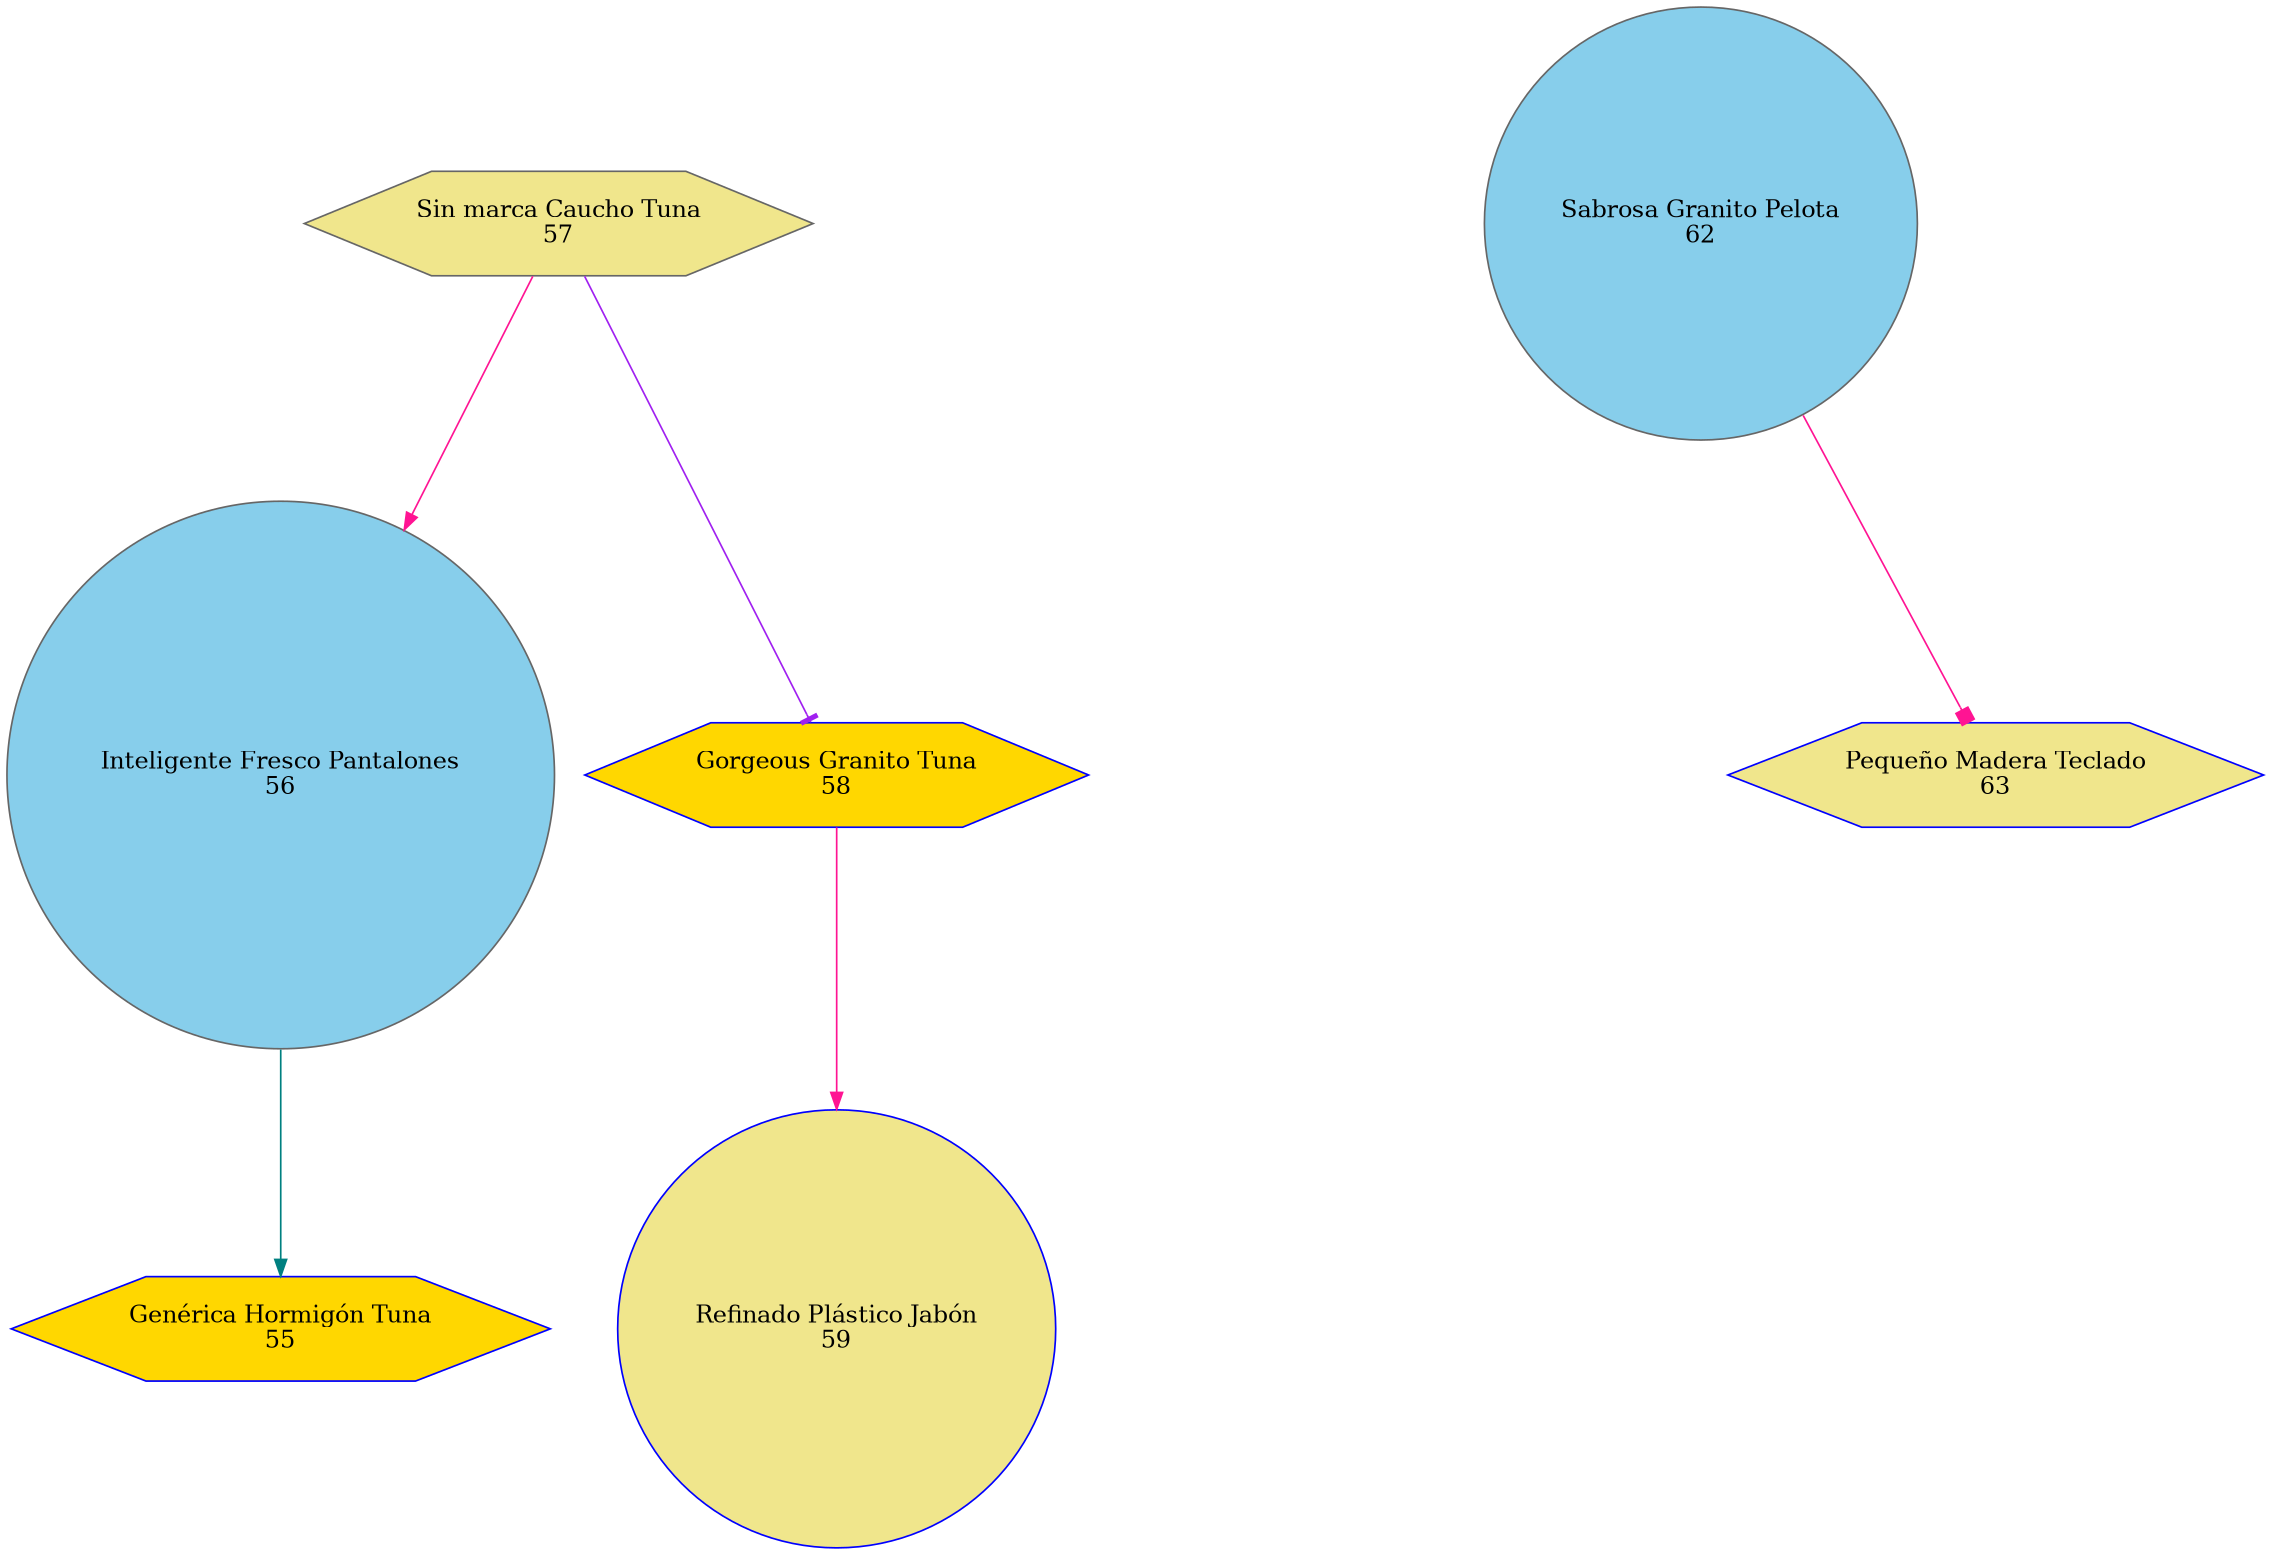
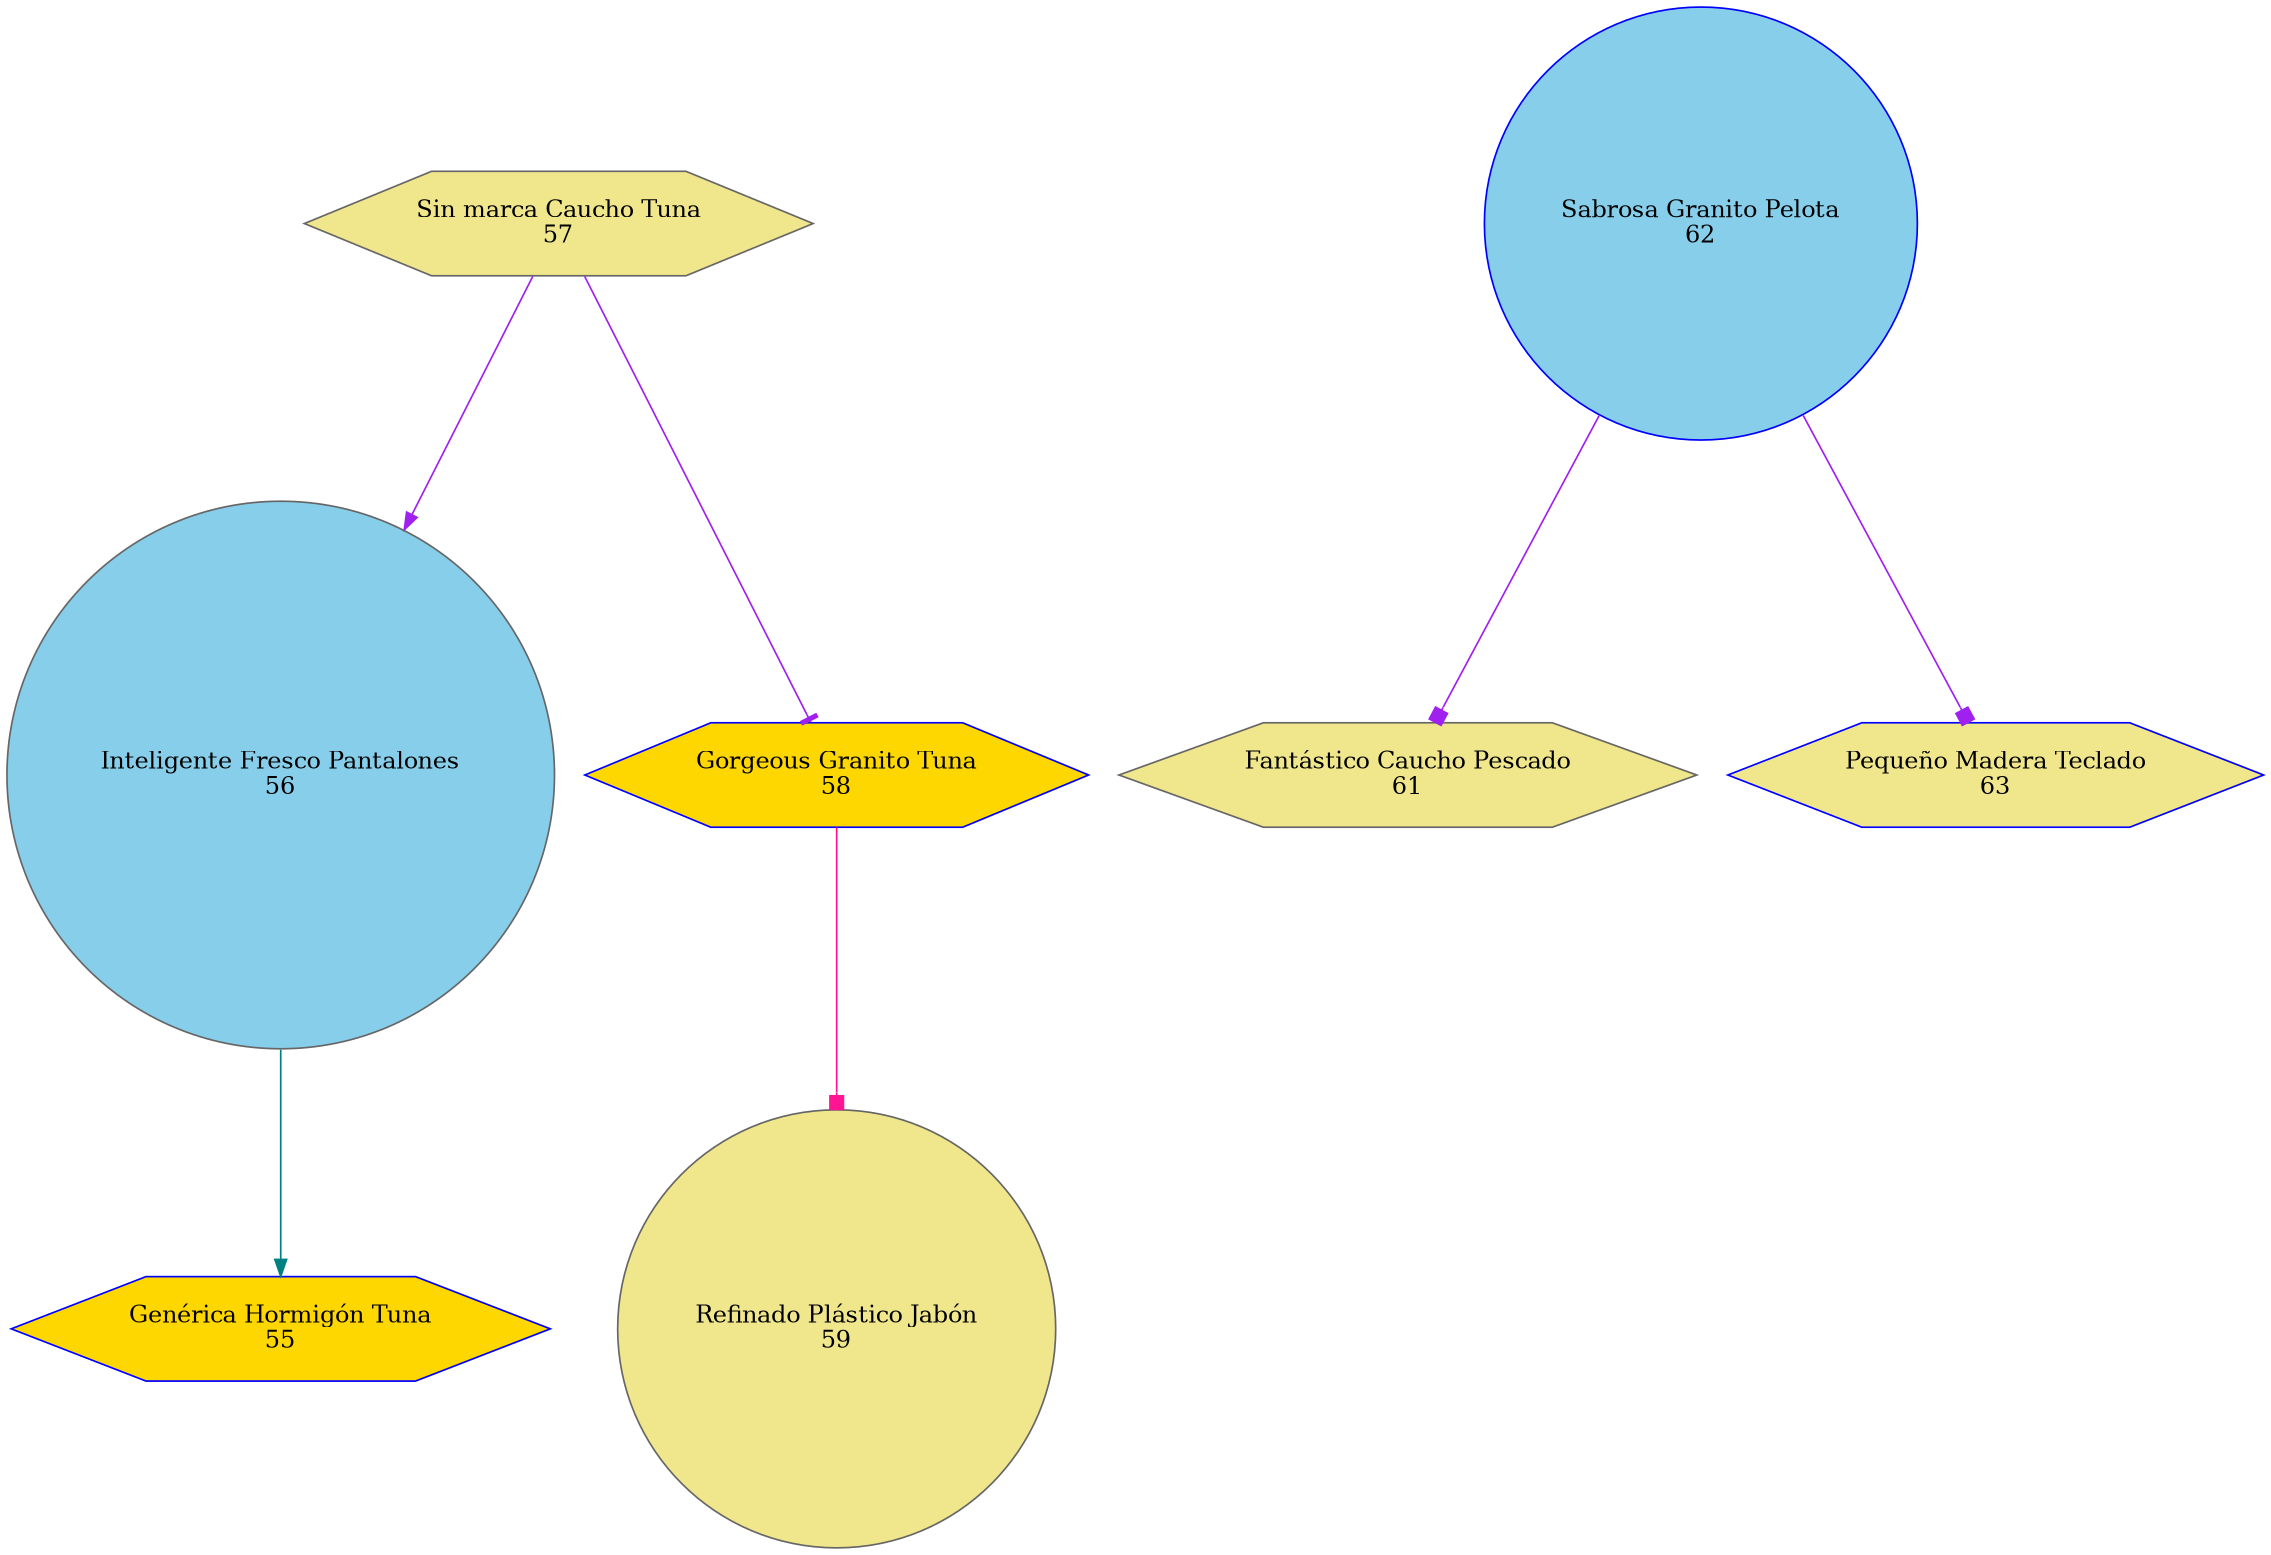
(1701, 224) -> (1701, 224)
(472, 396) -> (472, 396)
(1882, 561) -> (1882, 561)
none -> (1408, 775)
(837, 960) -> (837, 960)
(837, 1329) -> (837, 1329)
